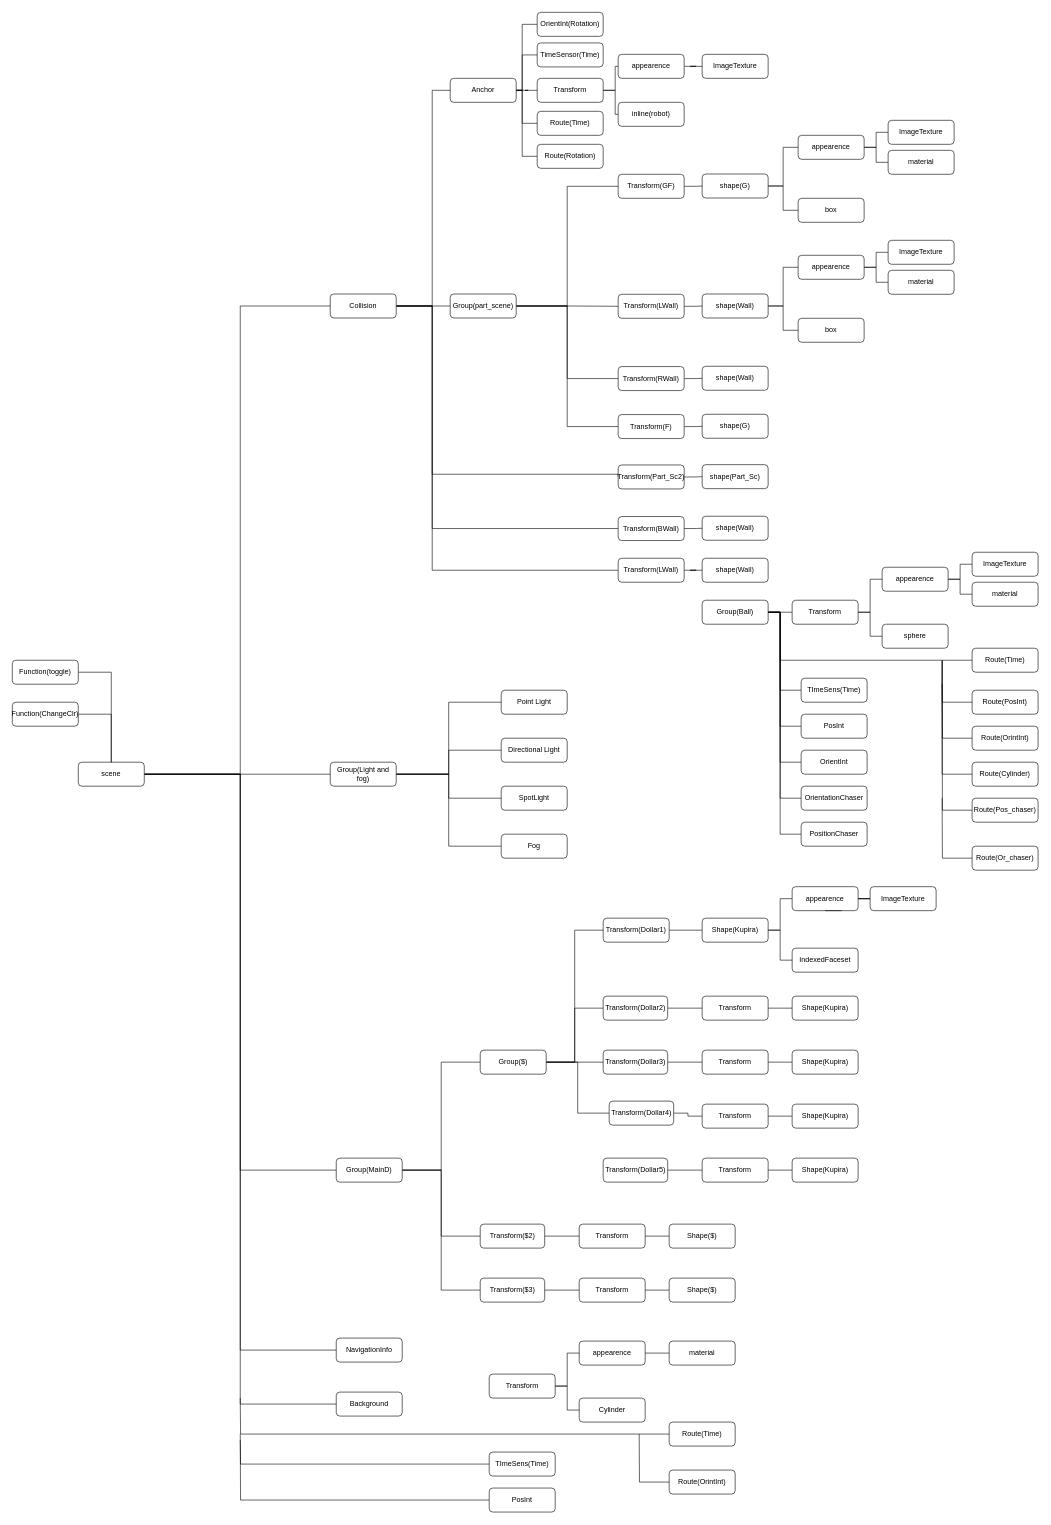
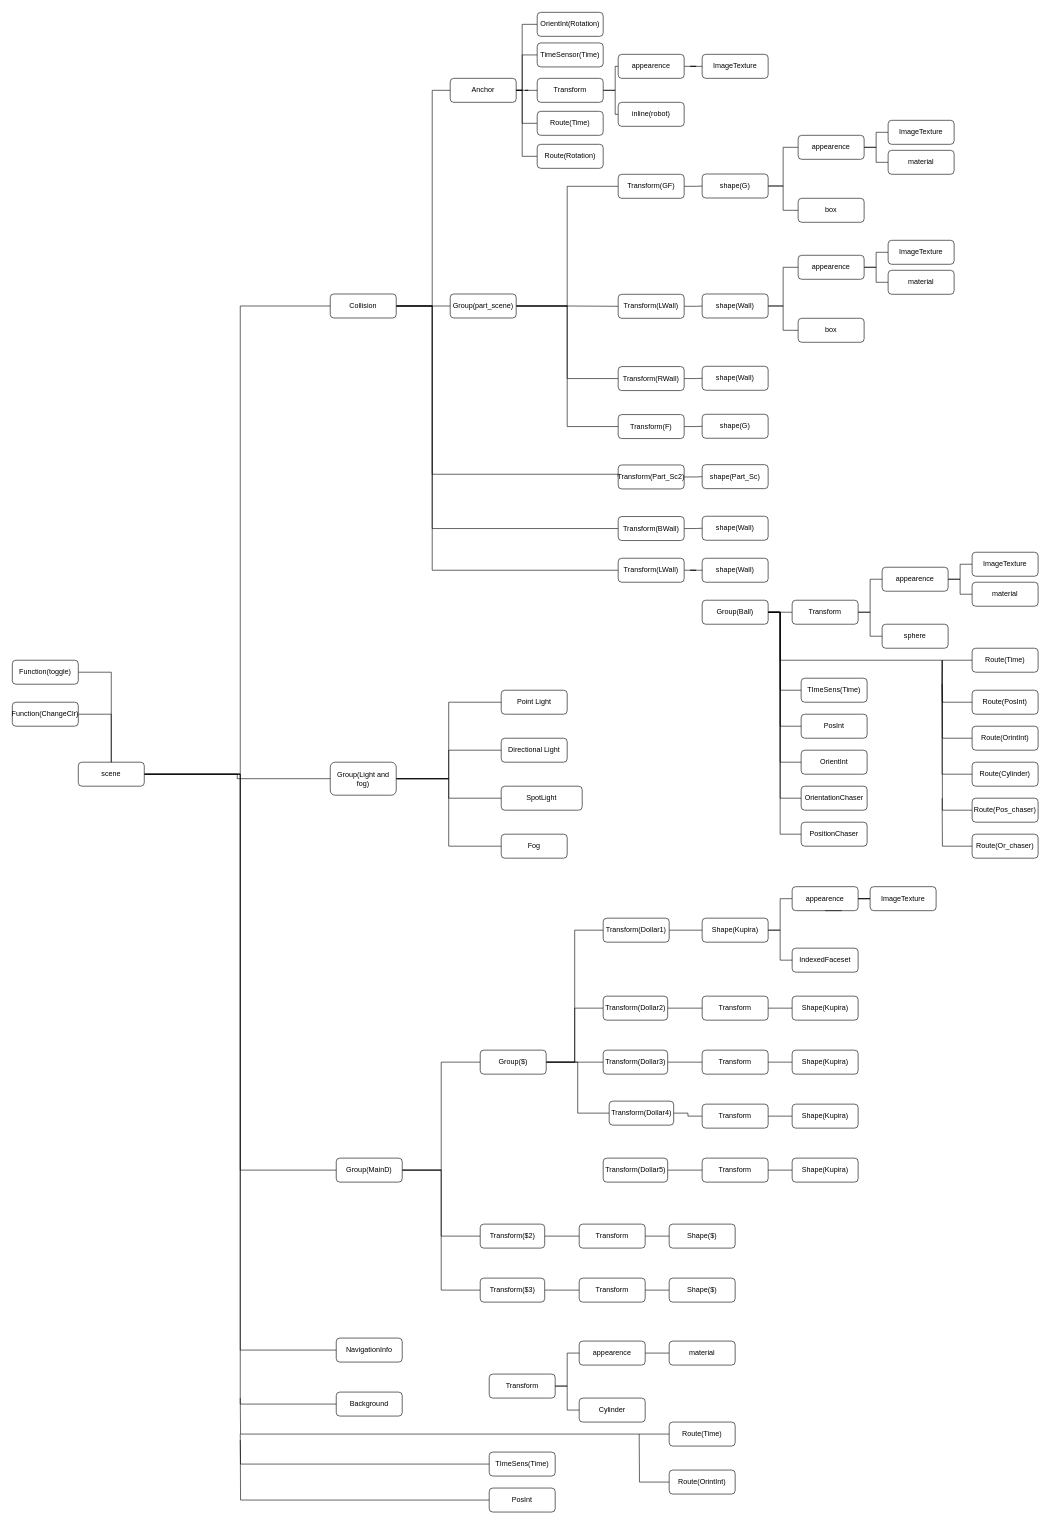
(363, 774) -> (363, 779)
(534, 798) -> (542, 798)
(1005, 858) -> (1005, 846)
